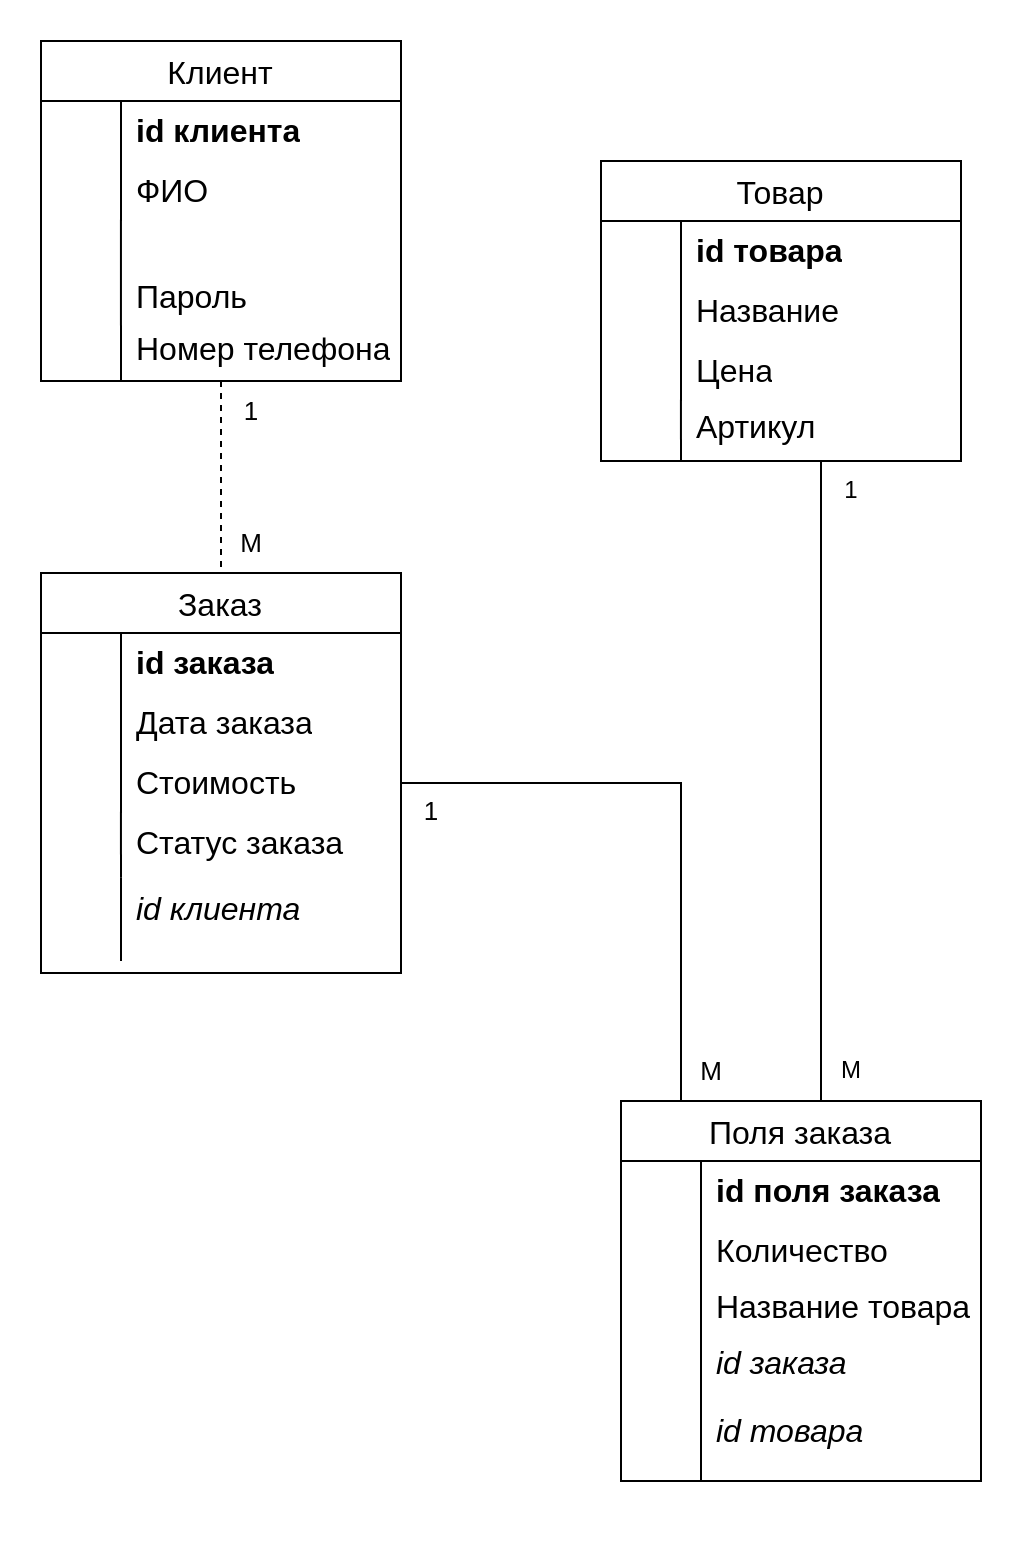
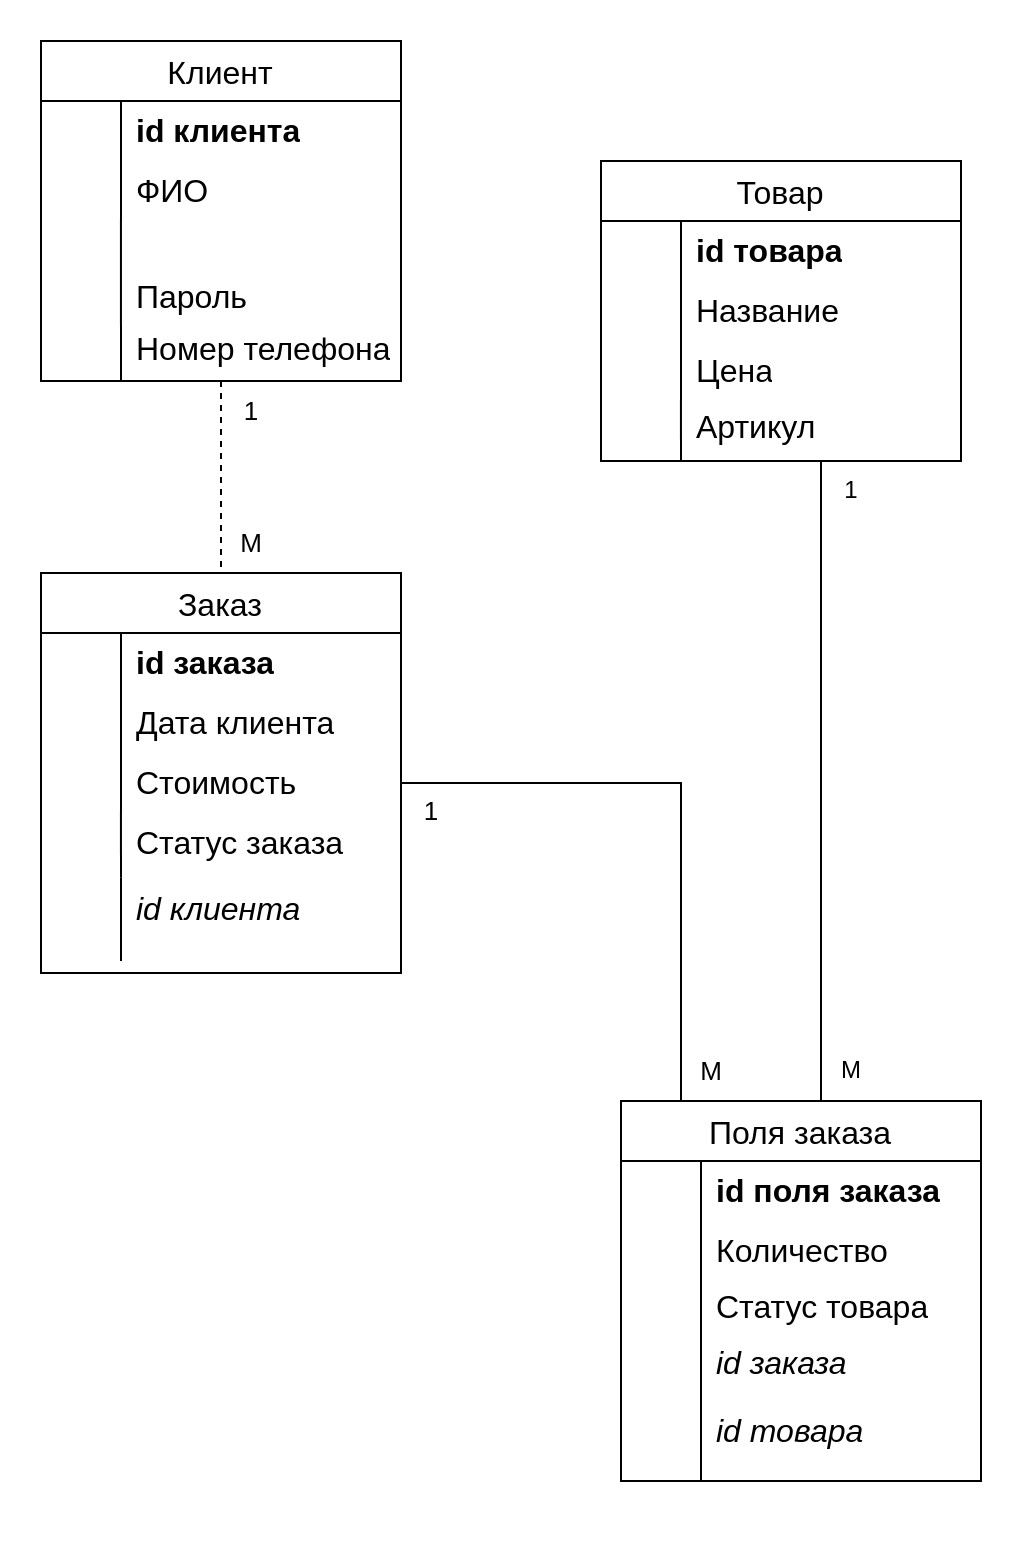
(231, 723) -> (240, 723)
(847, 1307) -> (829, 1307)
